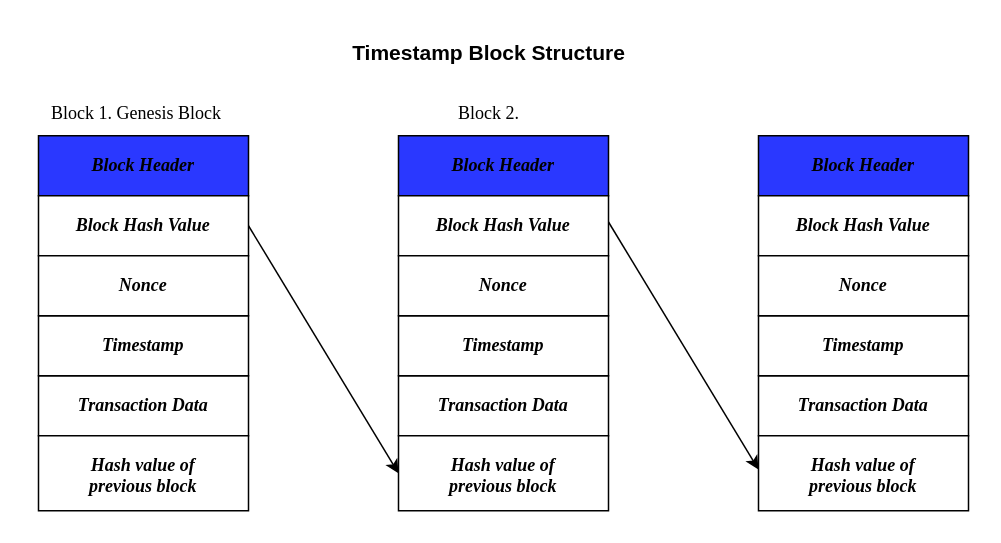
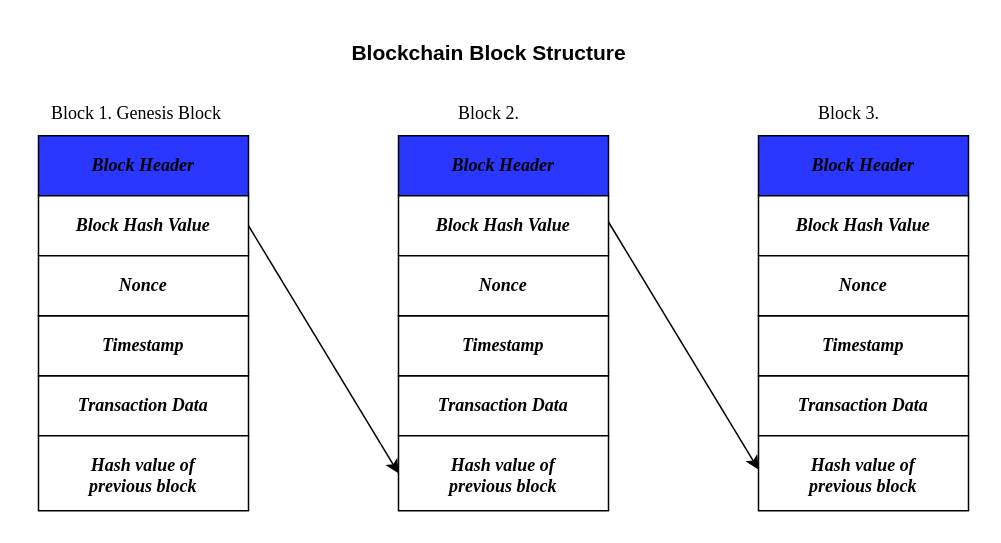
(489, 53) -> (489, 53)
none -> (848, 113)
